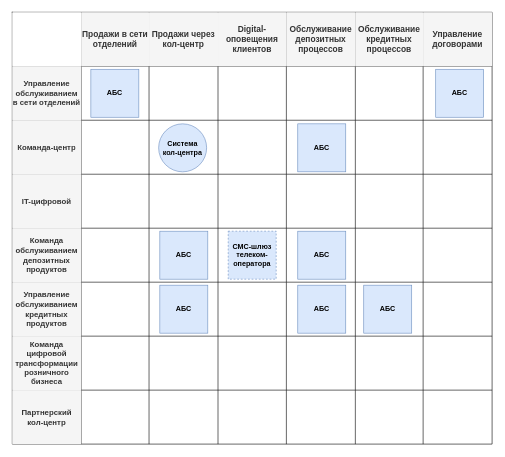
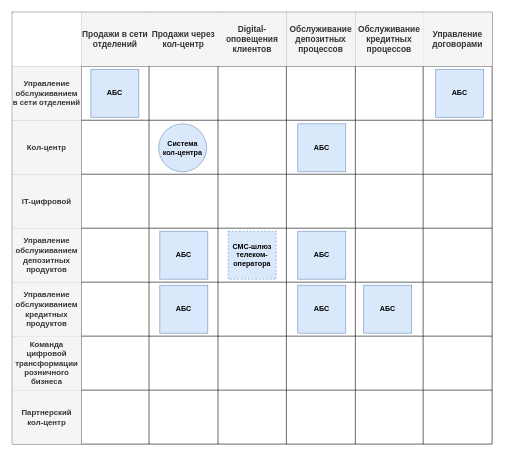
(47, 147) -> (47, 147)
(47, 255) -> (47, 255)
